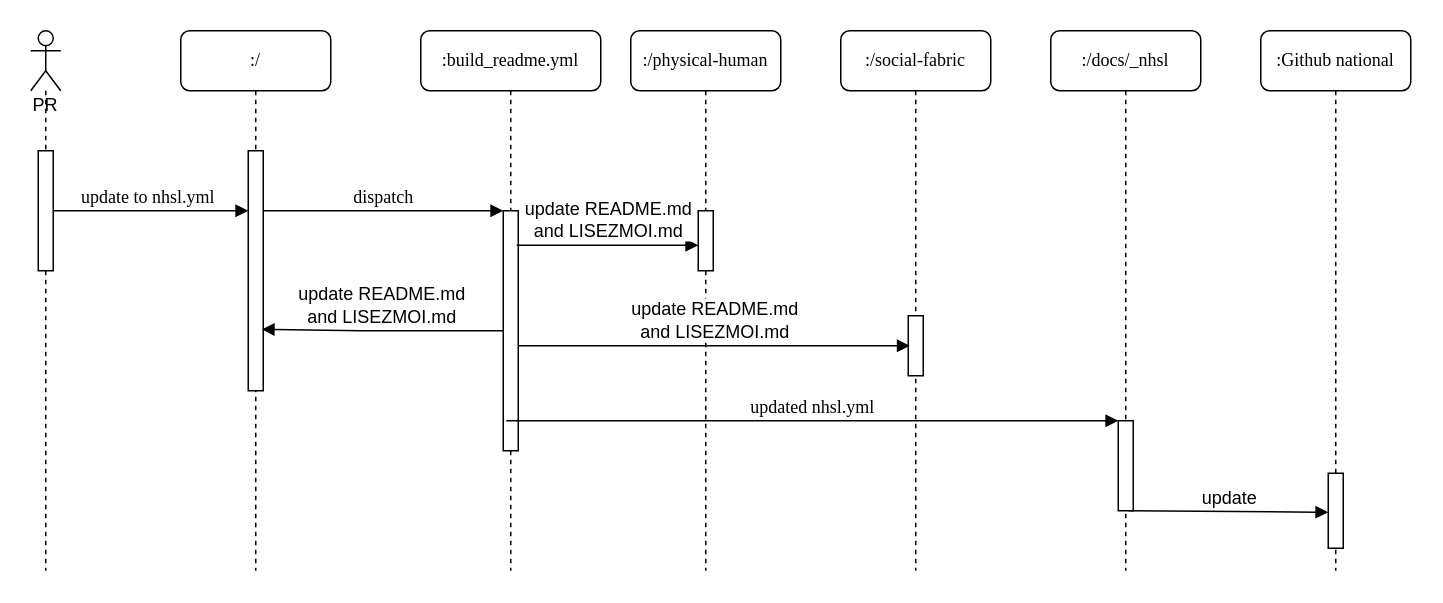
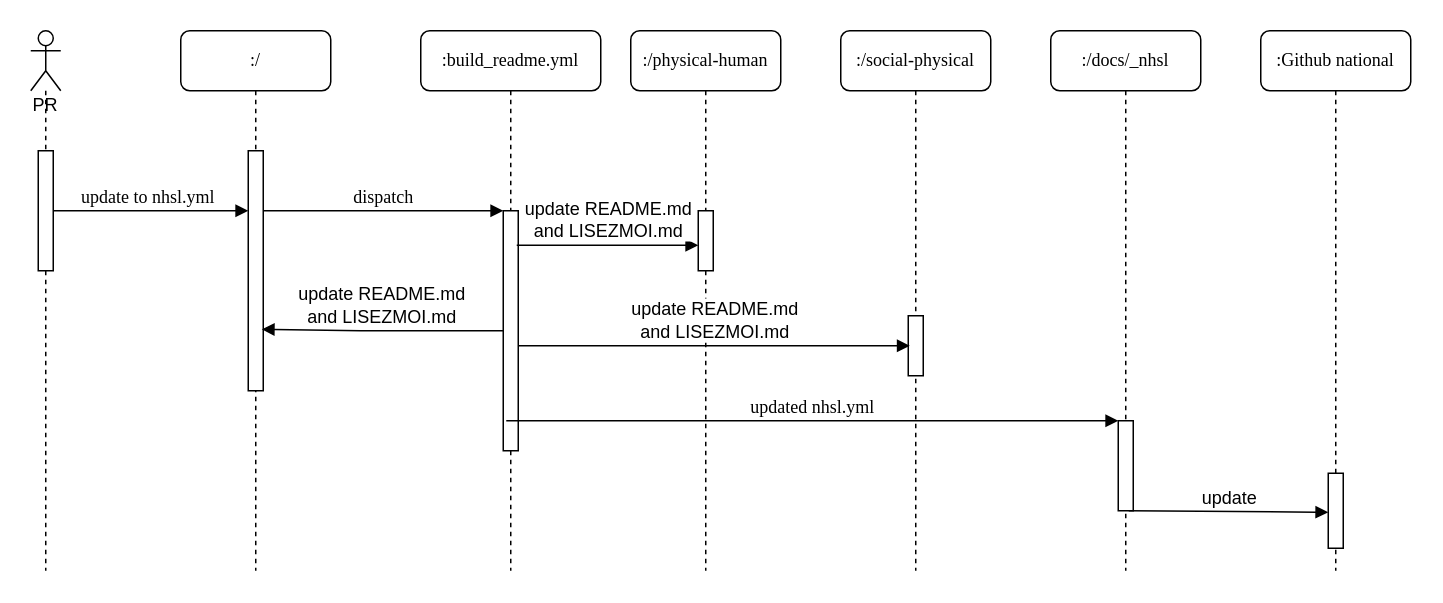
(916, 61) -> (916, 61)
